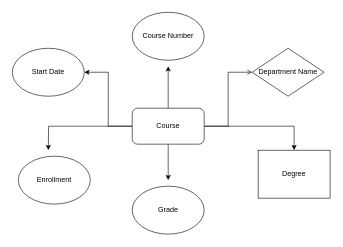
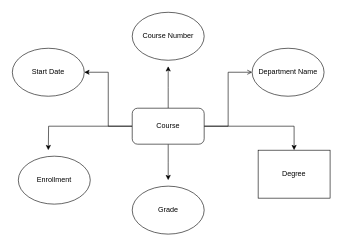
(288, 72) -> (288, 72)
